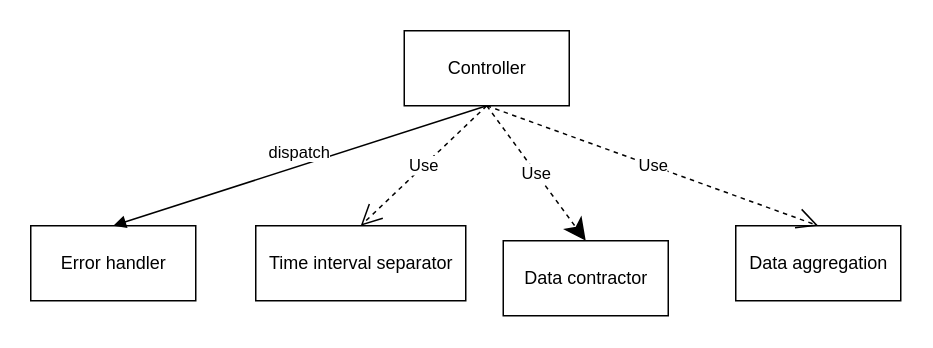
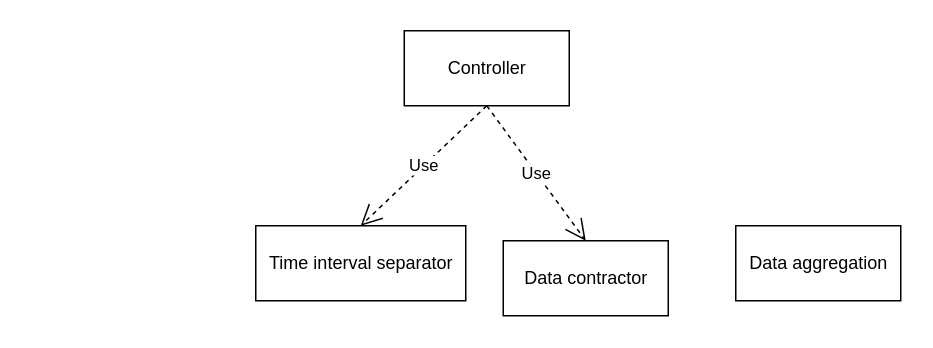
(303, 165) -> none
(652, 166) -> none
(575, 226) -> (578, 231)
(113, 263) -> none
